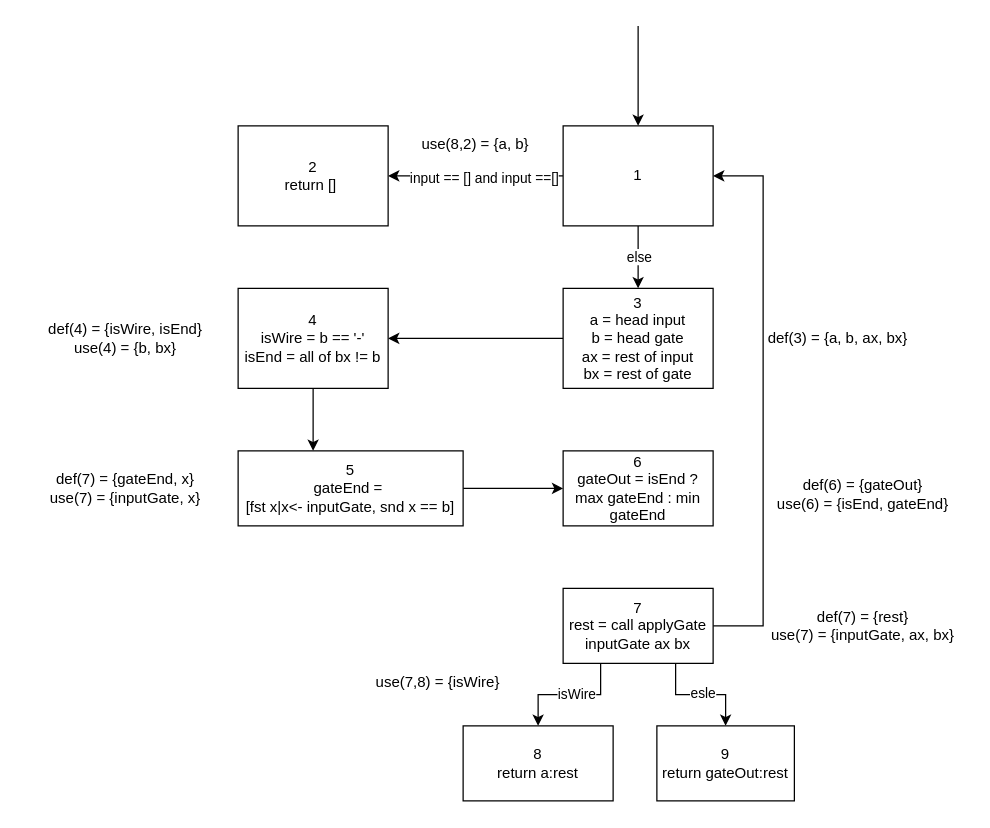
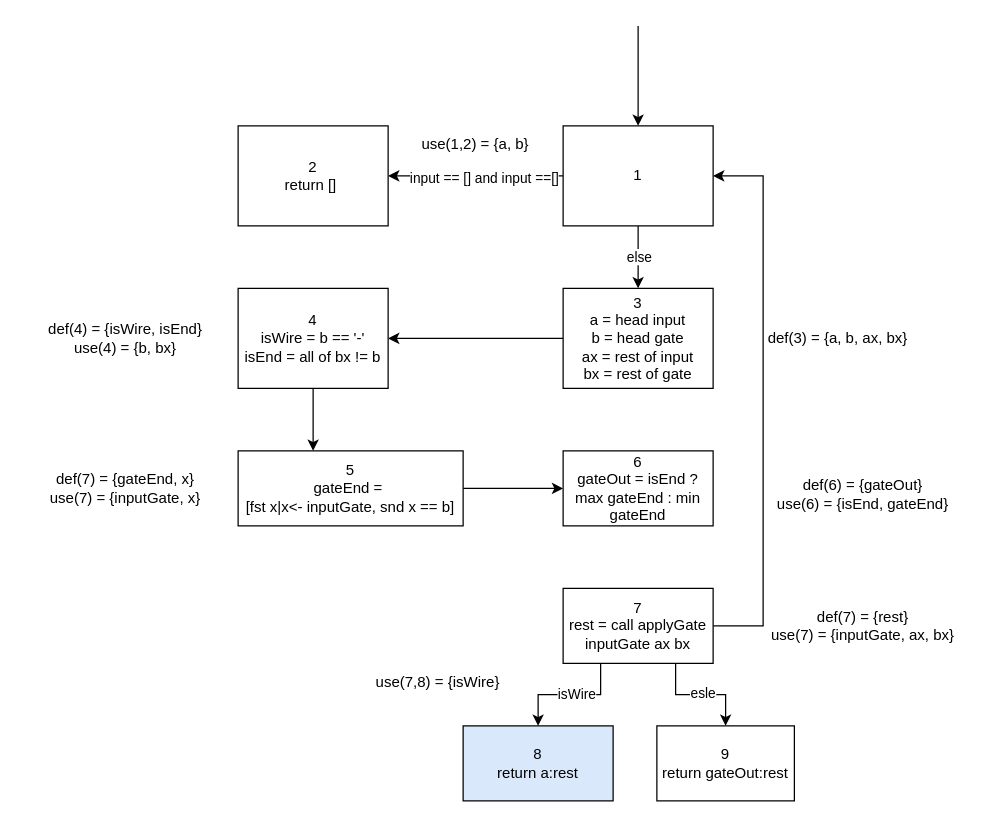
(476, 144) -> (476, 144)
(538, 763) -> (538, 763)
